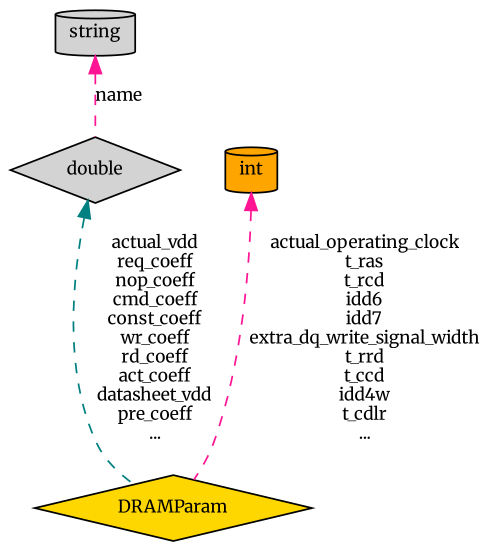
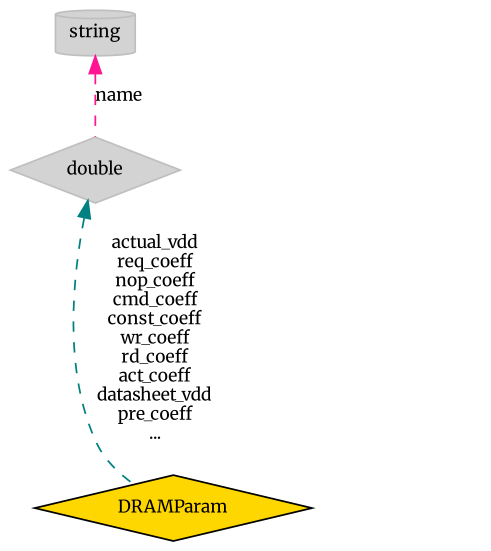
(95, 33) -> (95, 33)
(95, 170) -> (95, 170)
(251, 170) -> none
